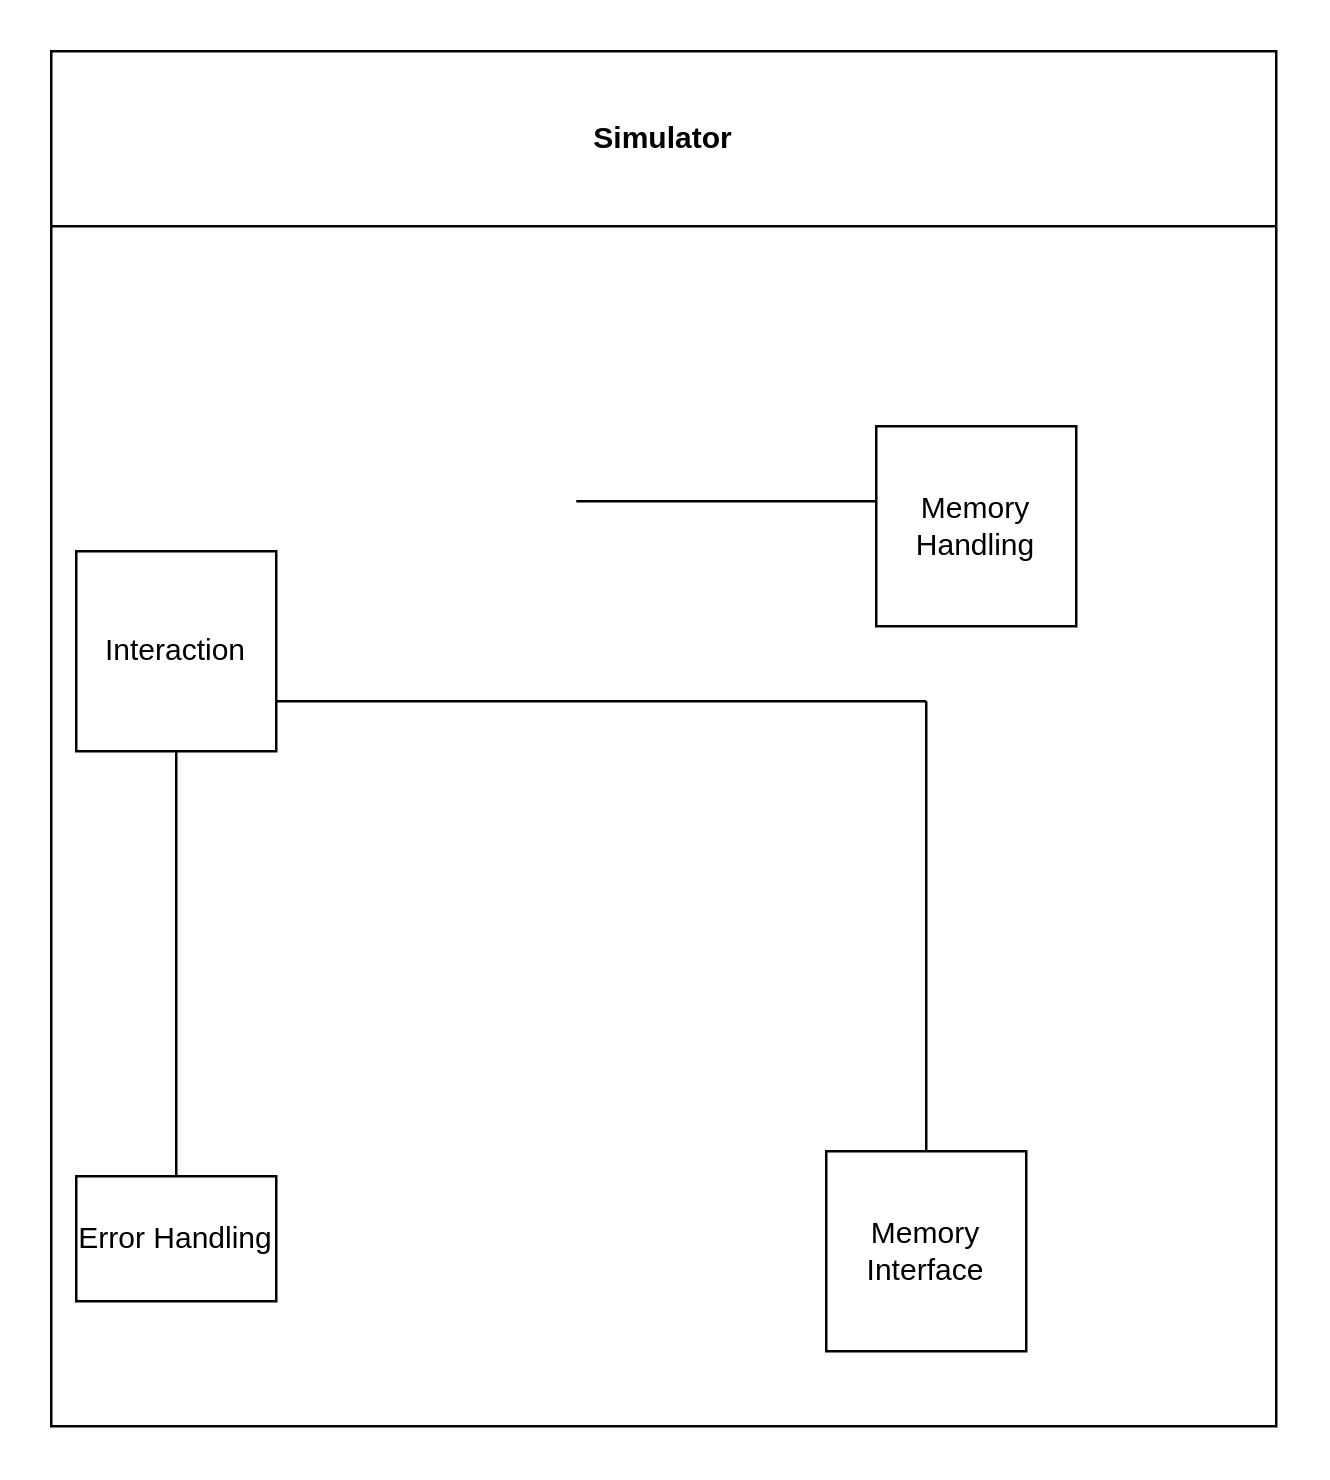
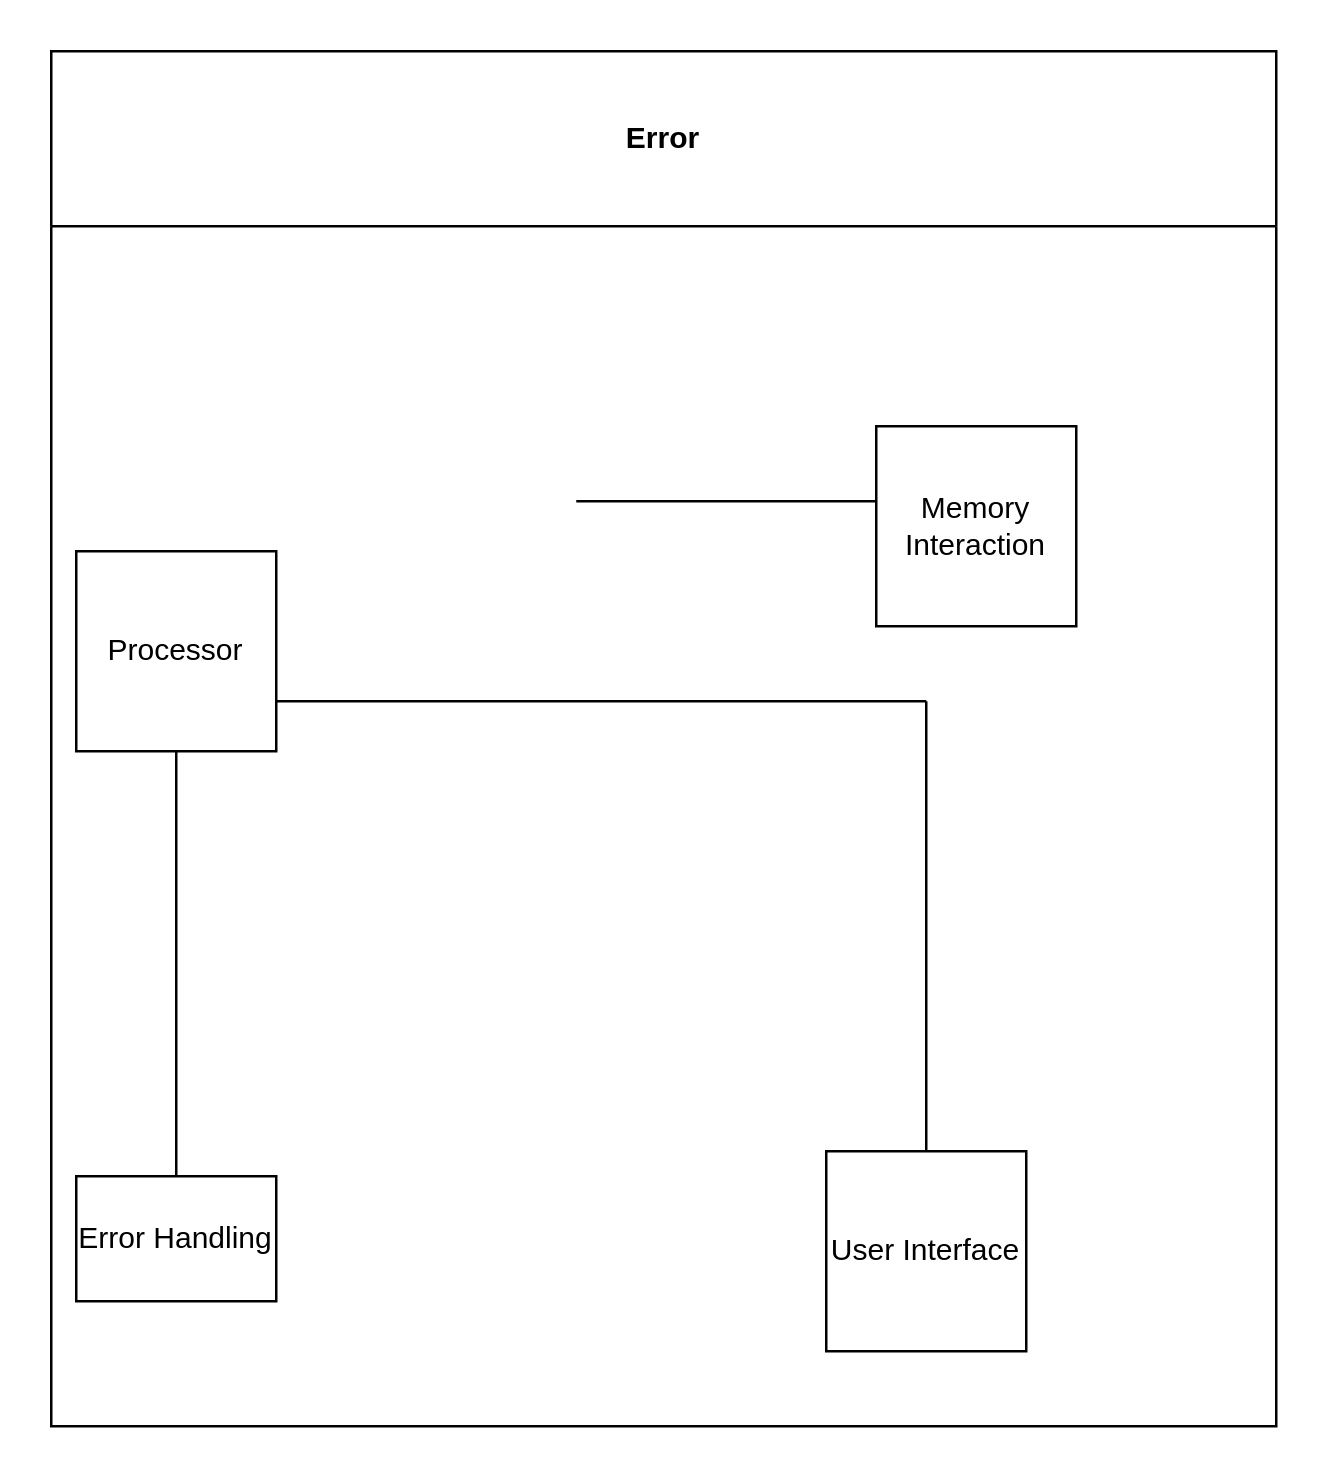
(664, 139) -> (664, 139)
(976, 526) -> (976, 526)
(176, 651) -> (176, 651)
(926, 1251) -> (926, 1251)
